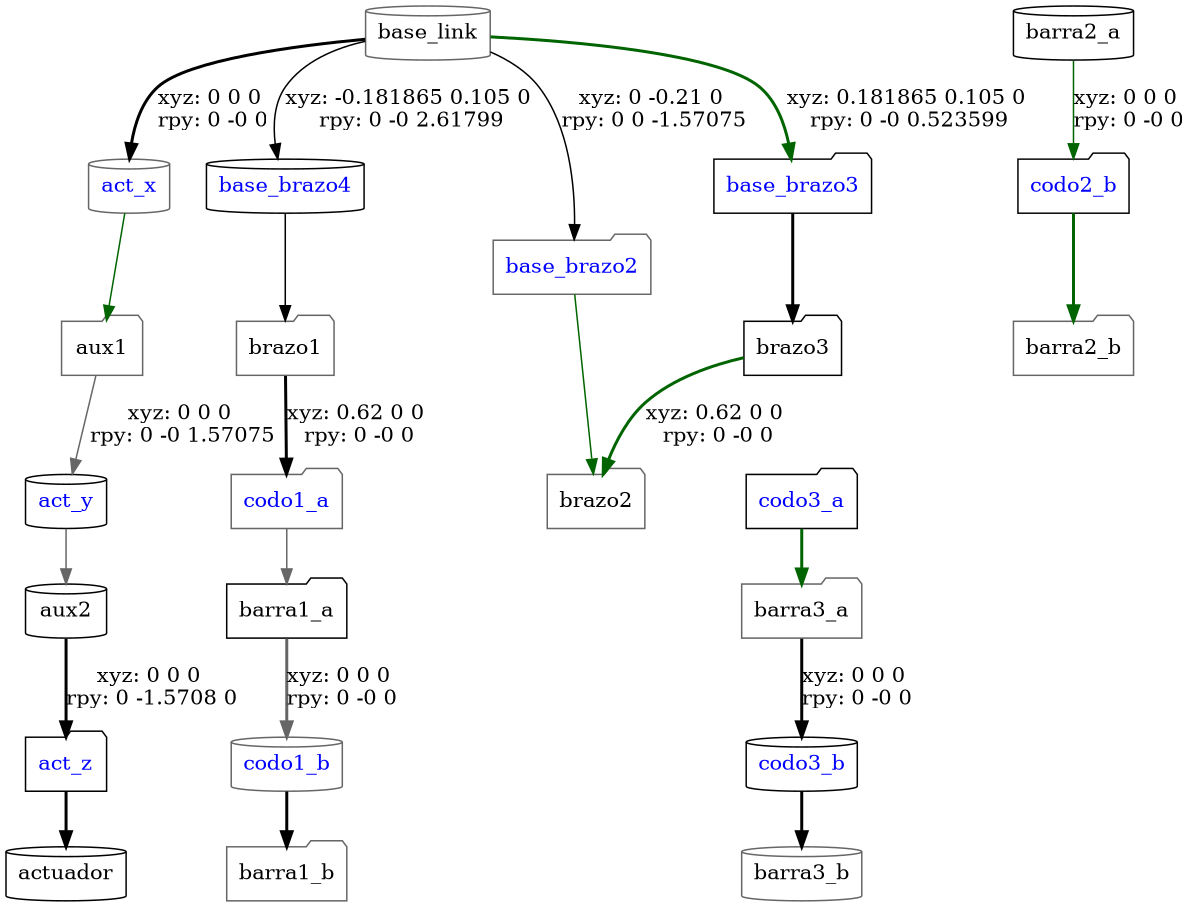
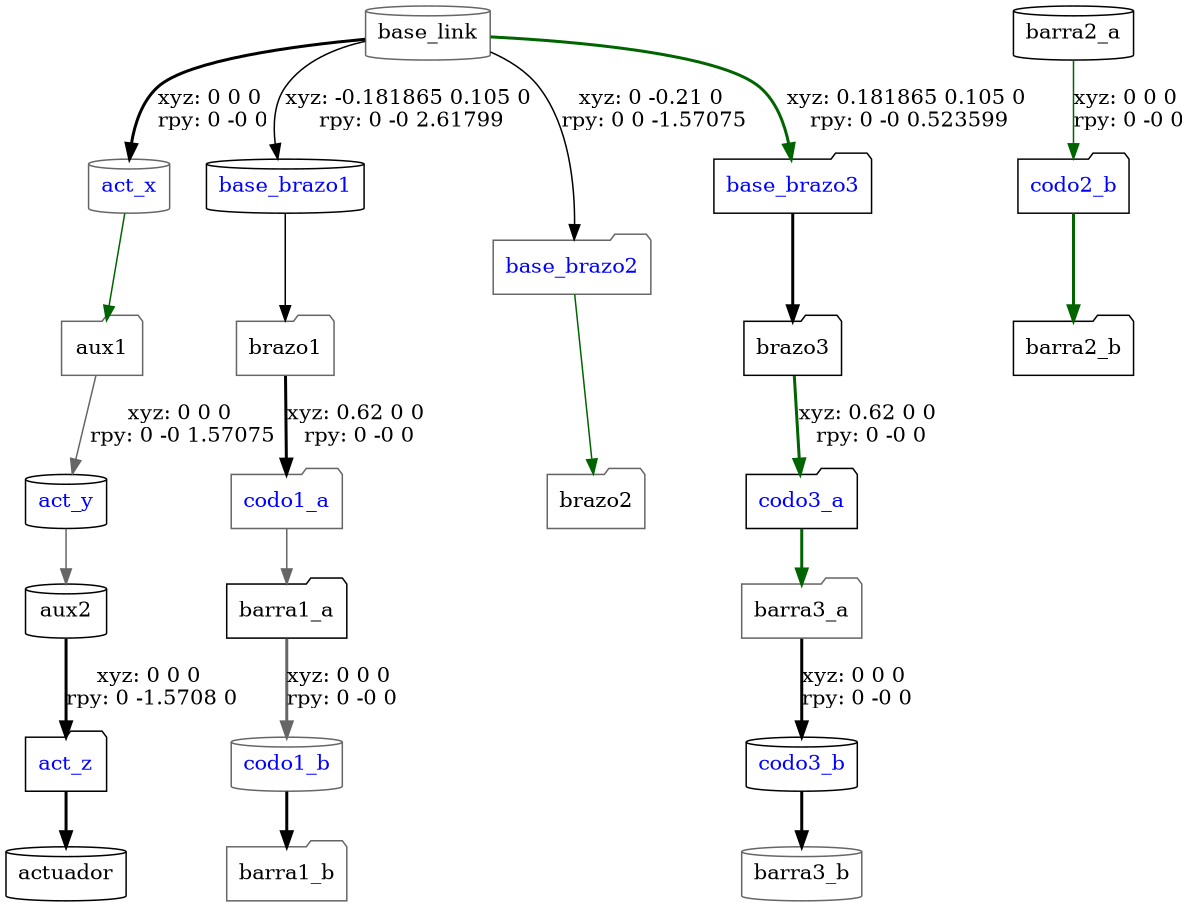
(285, 186) -> (285, 186)
(1073, 348) -> (1073, 348)
(661, 391) -> (797, 417)
